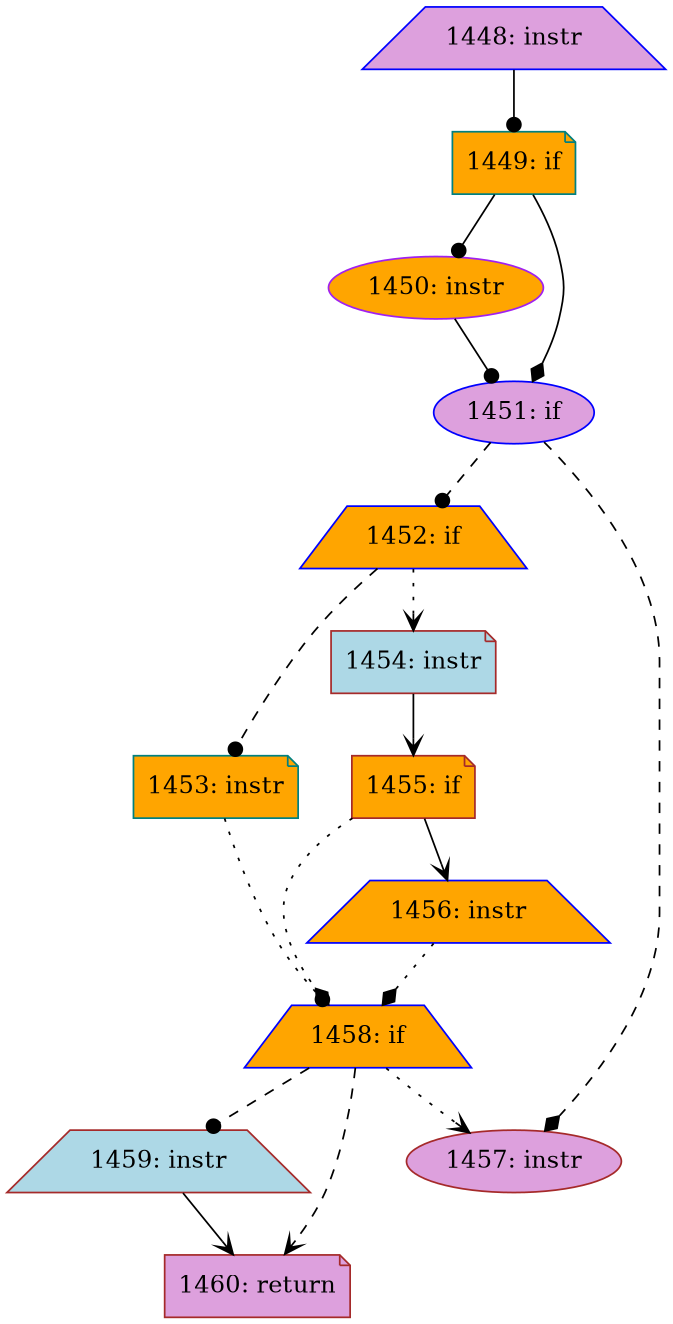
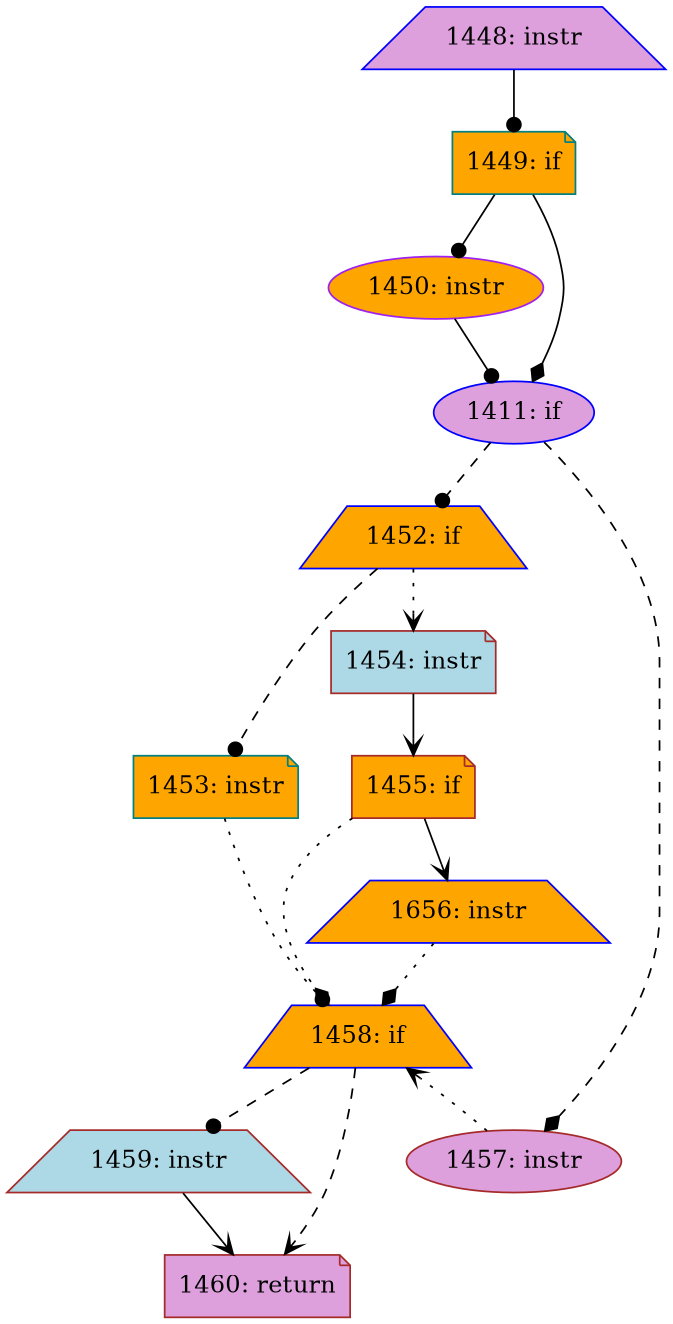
(514, 413) -> (514, 413)
(458, 912) -> (458, 912)
(420, 1096) -> (454, 1104)
